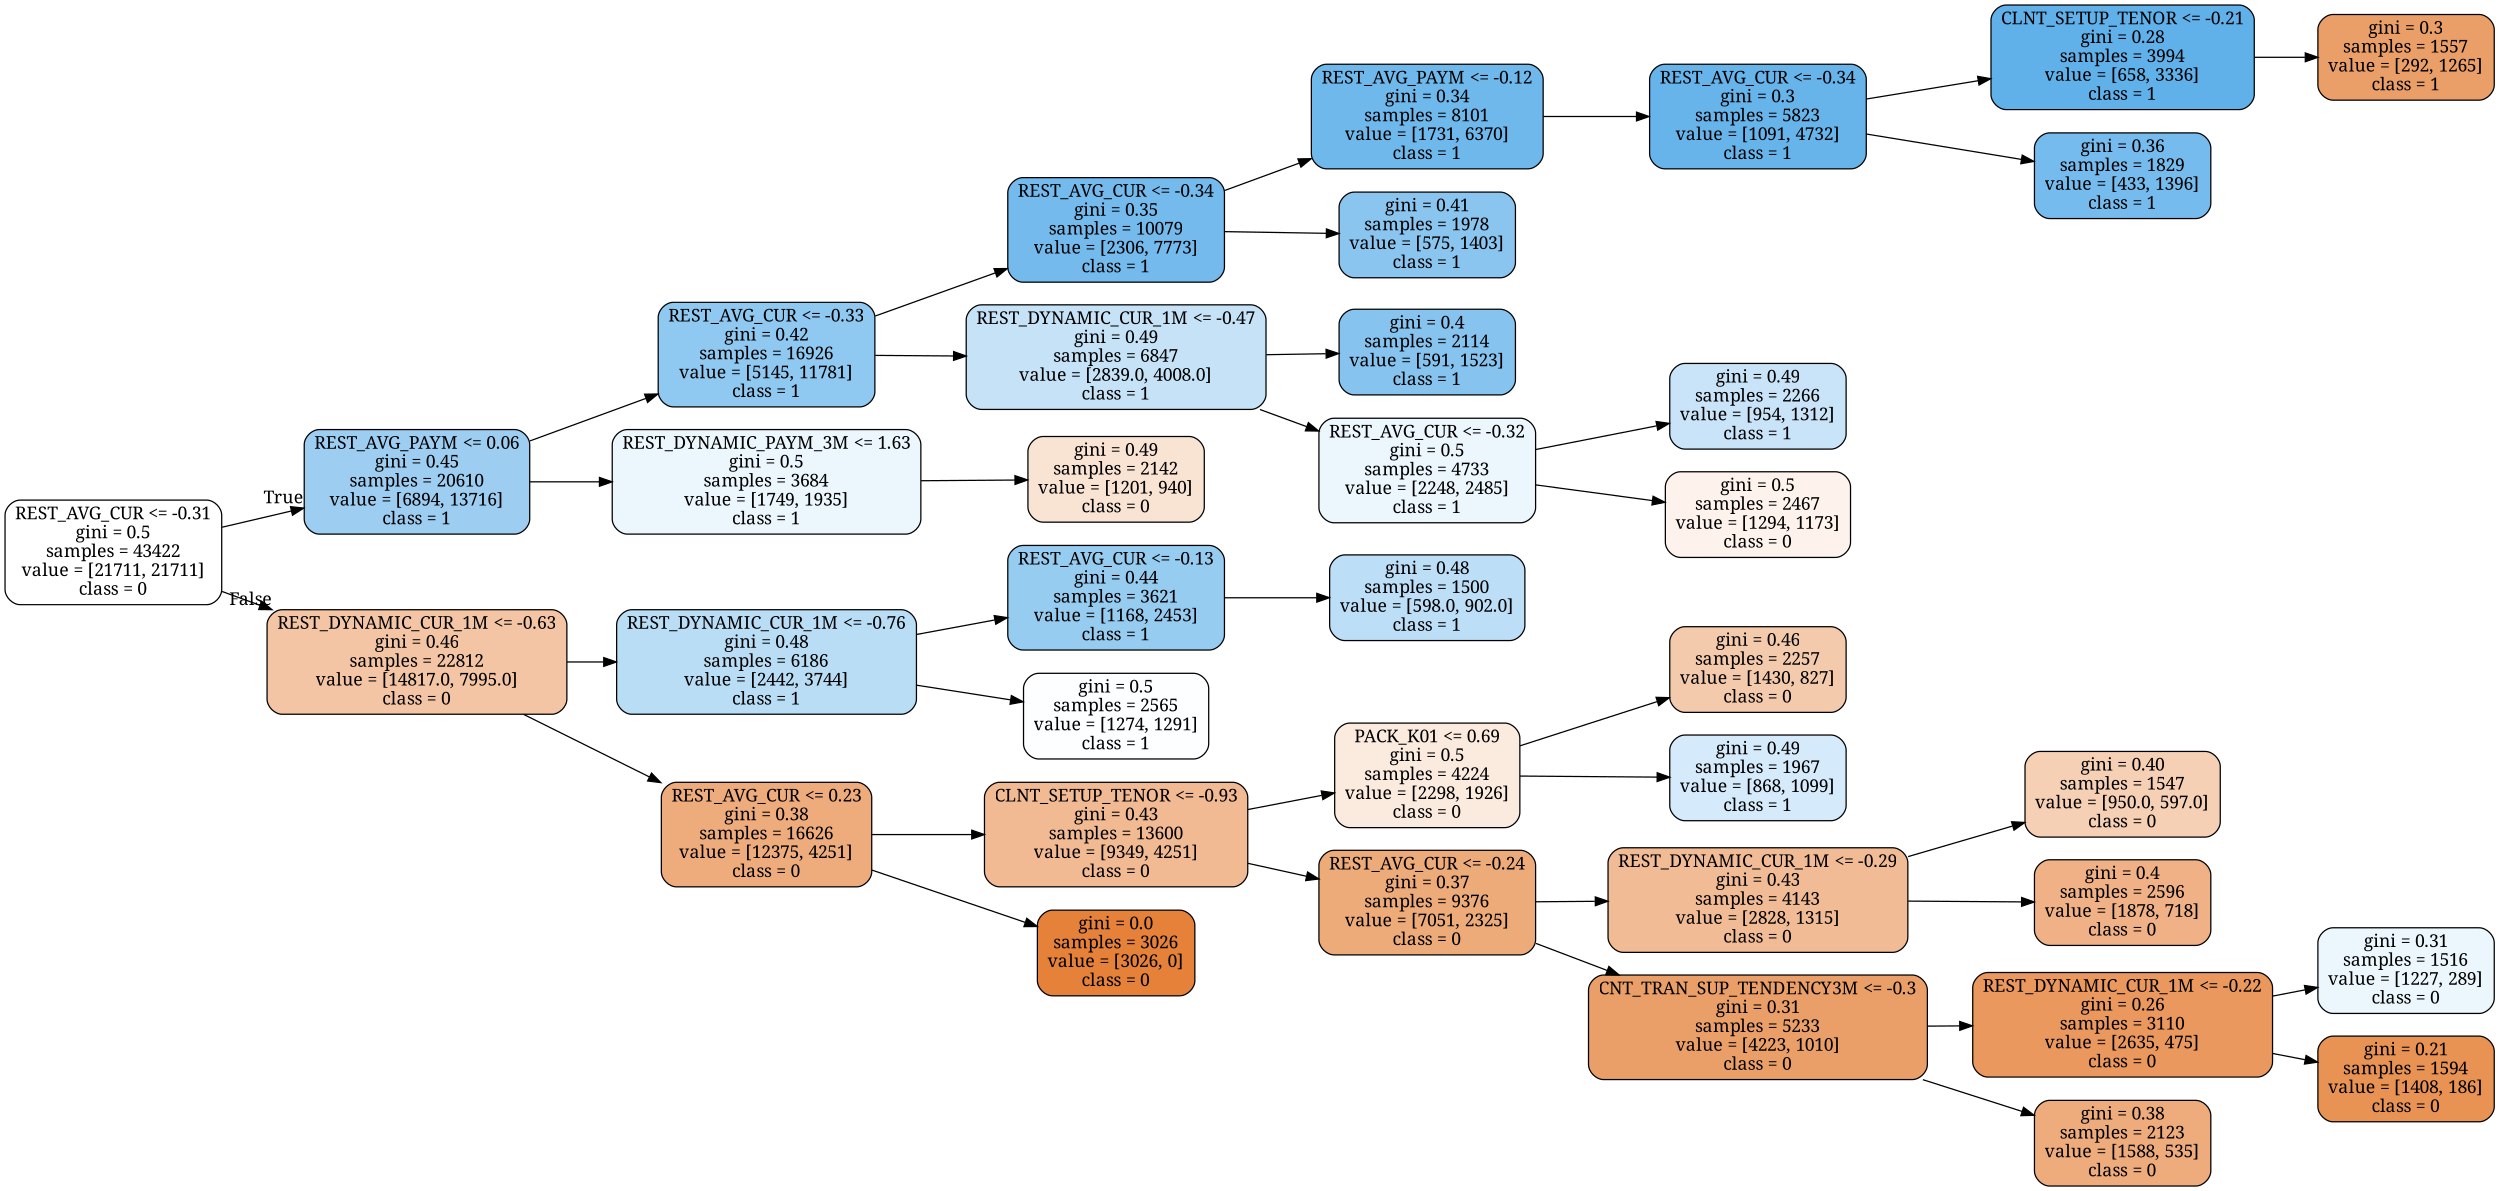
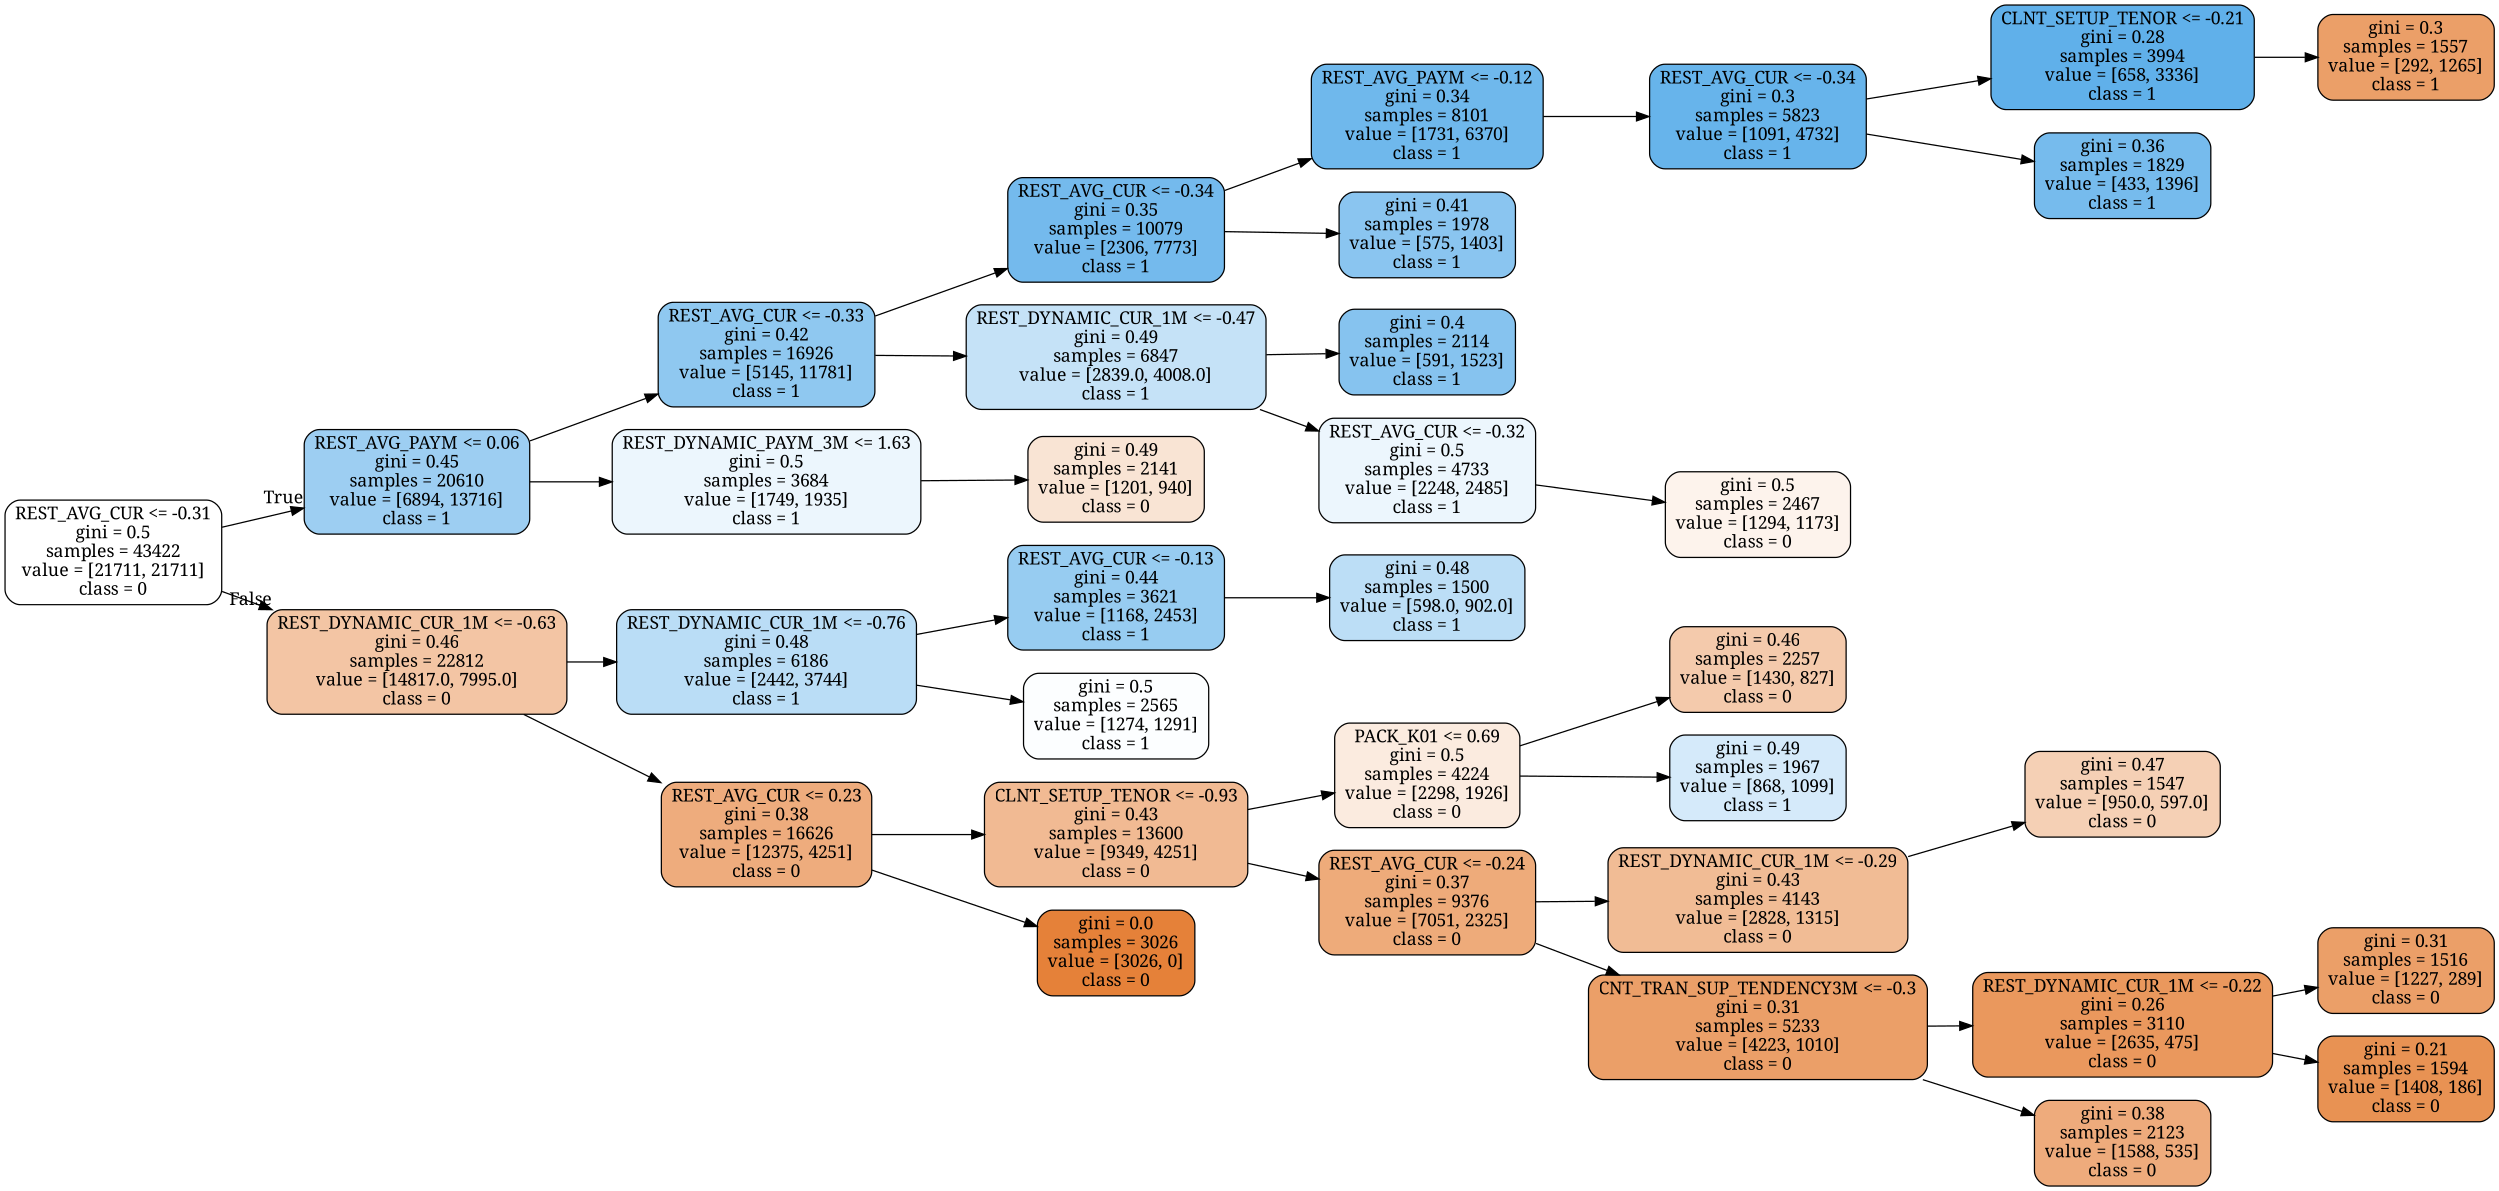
(1758, 406) -> none
(1116, 479) -> (1116, 479)
(2123, 794) -> (2123, 794)
(2123, 903) -> none
(2406, 971) -> (2406, 971)
